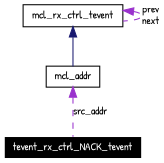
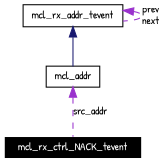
(73, 16) -> (73, 16)
(73, 148) -> (73, 148)
